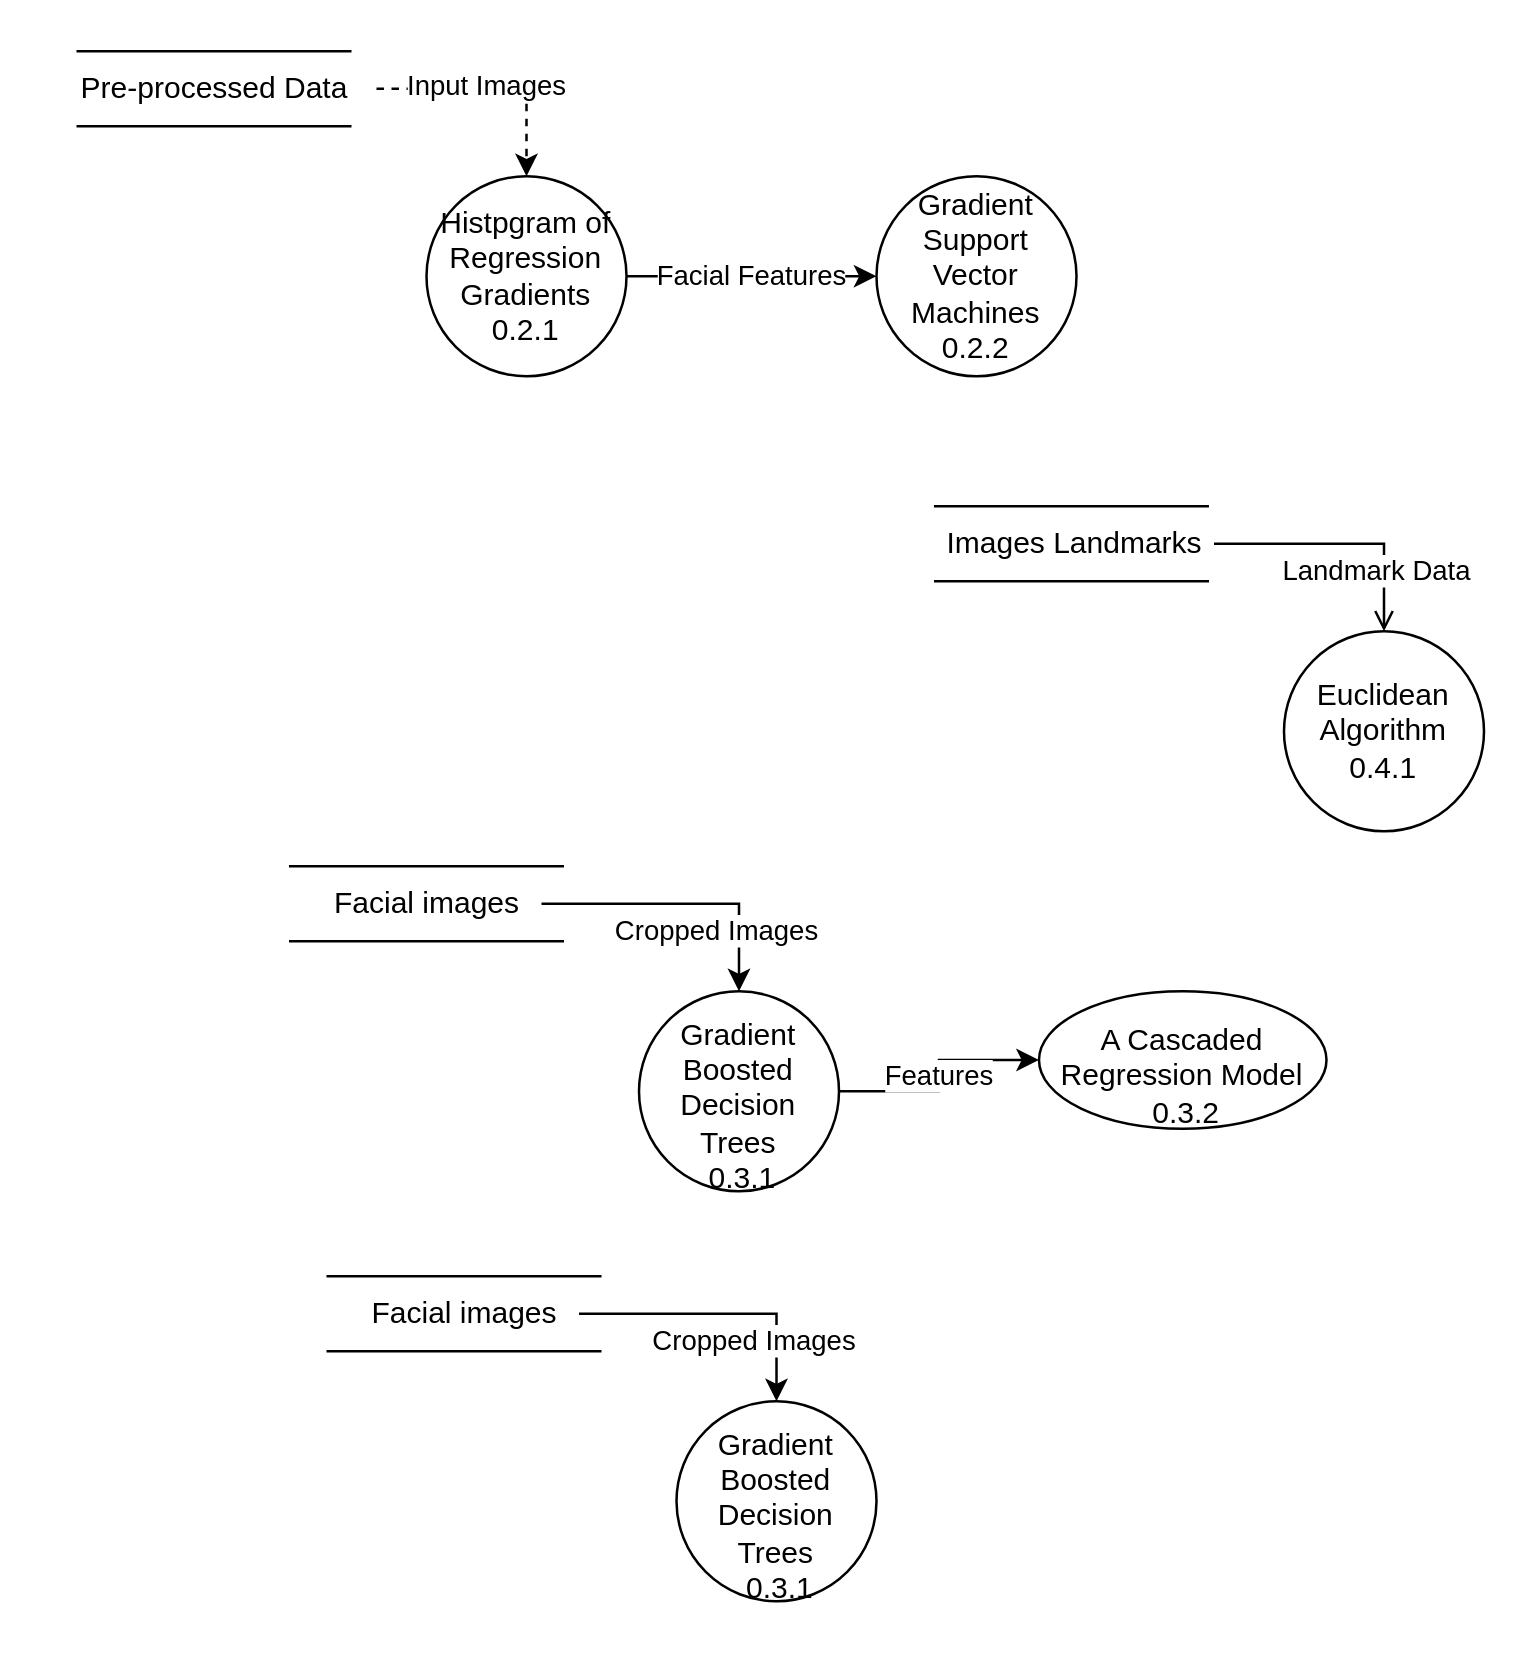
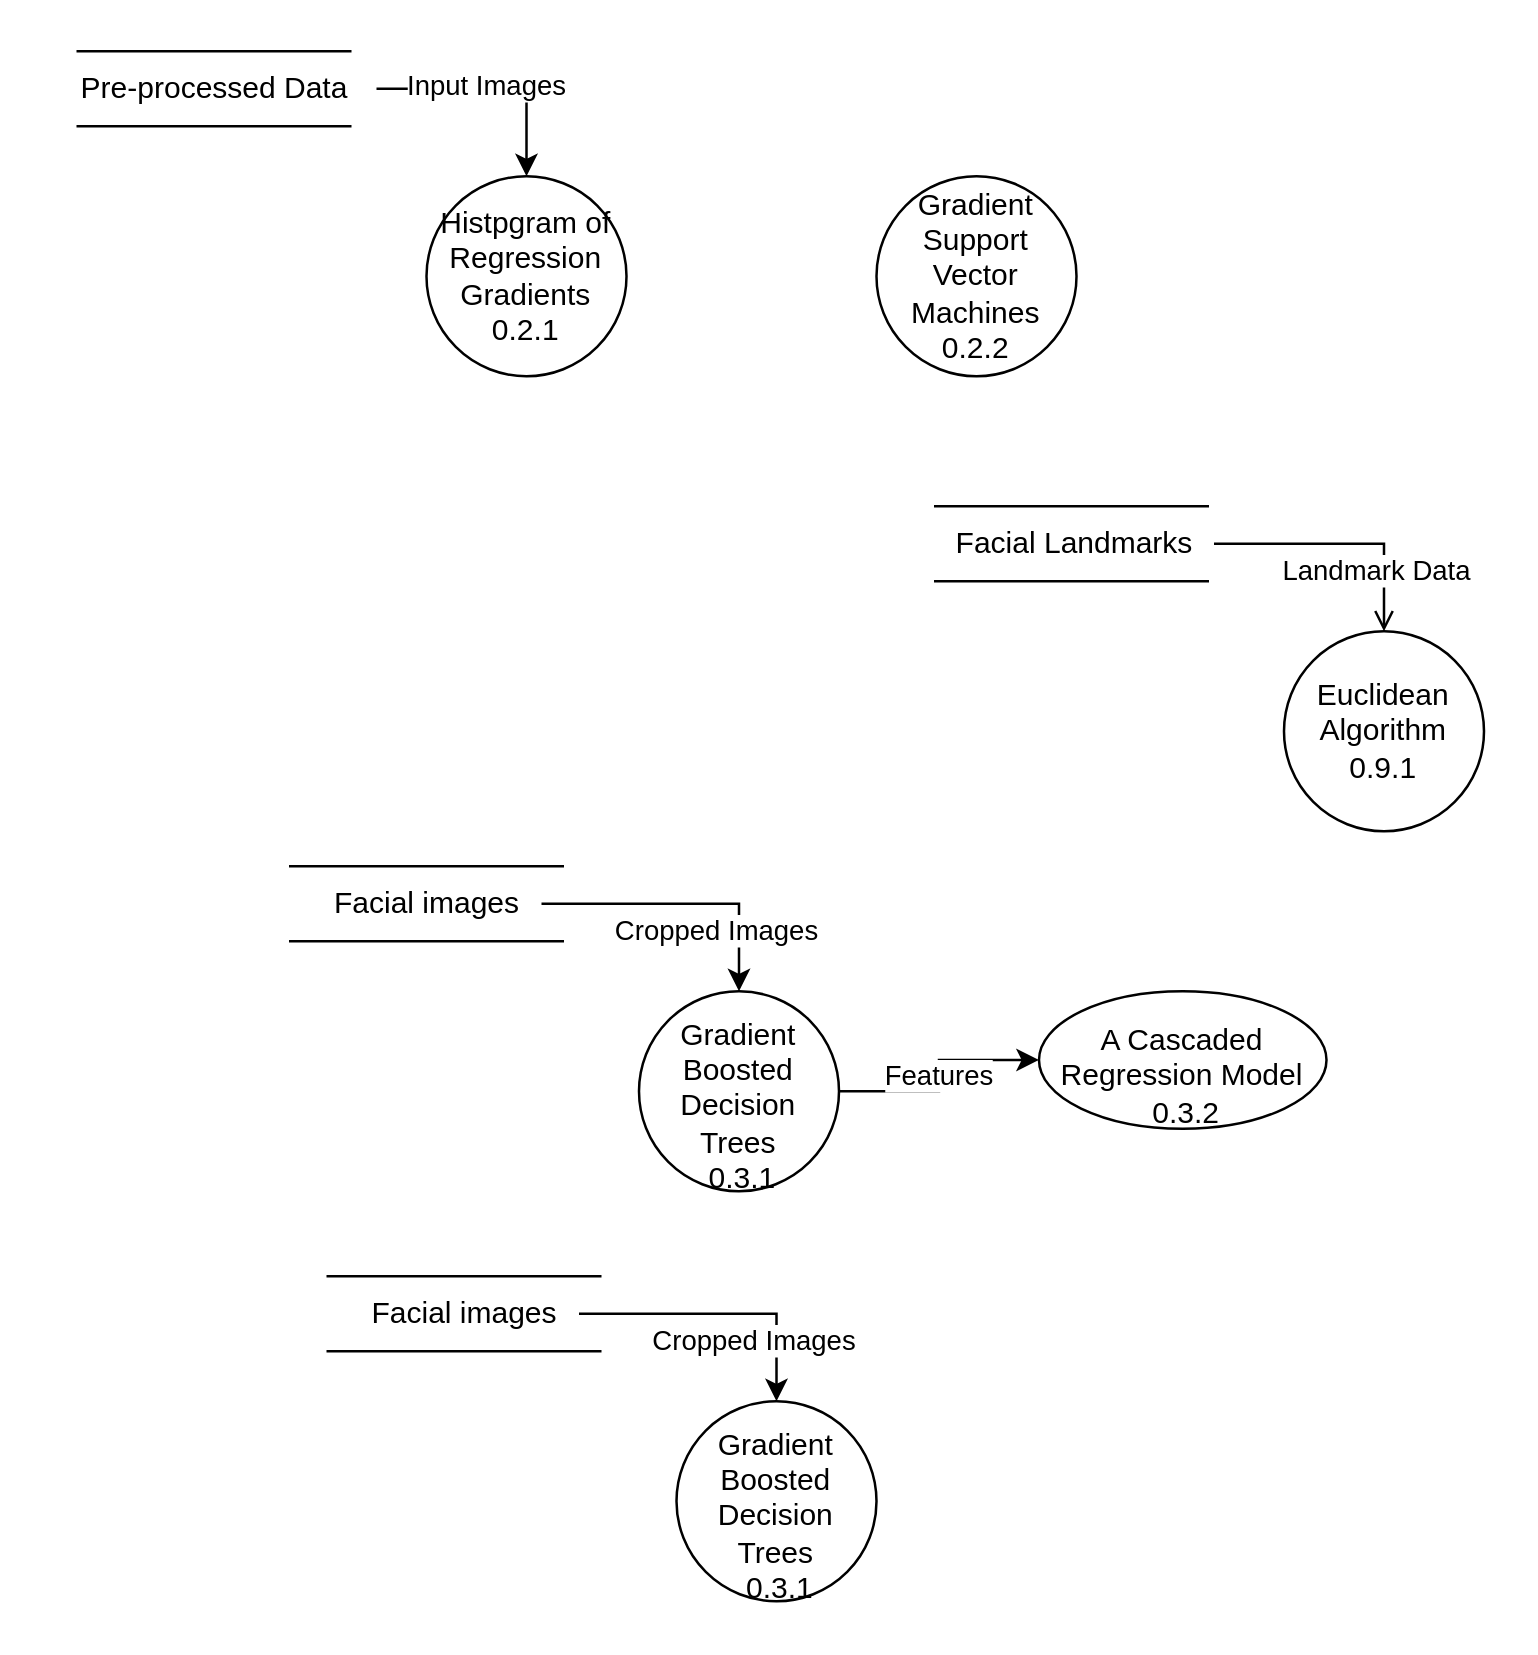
(526, 130) -> (526, 130)
(798, 276) -> none
(1075, 544) -> (1075, 544)
(1384, 731) -> (1384, 731)
